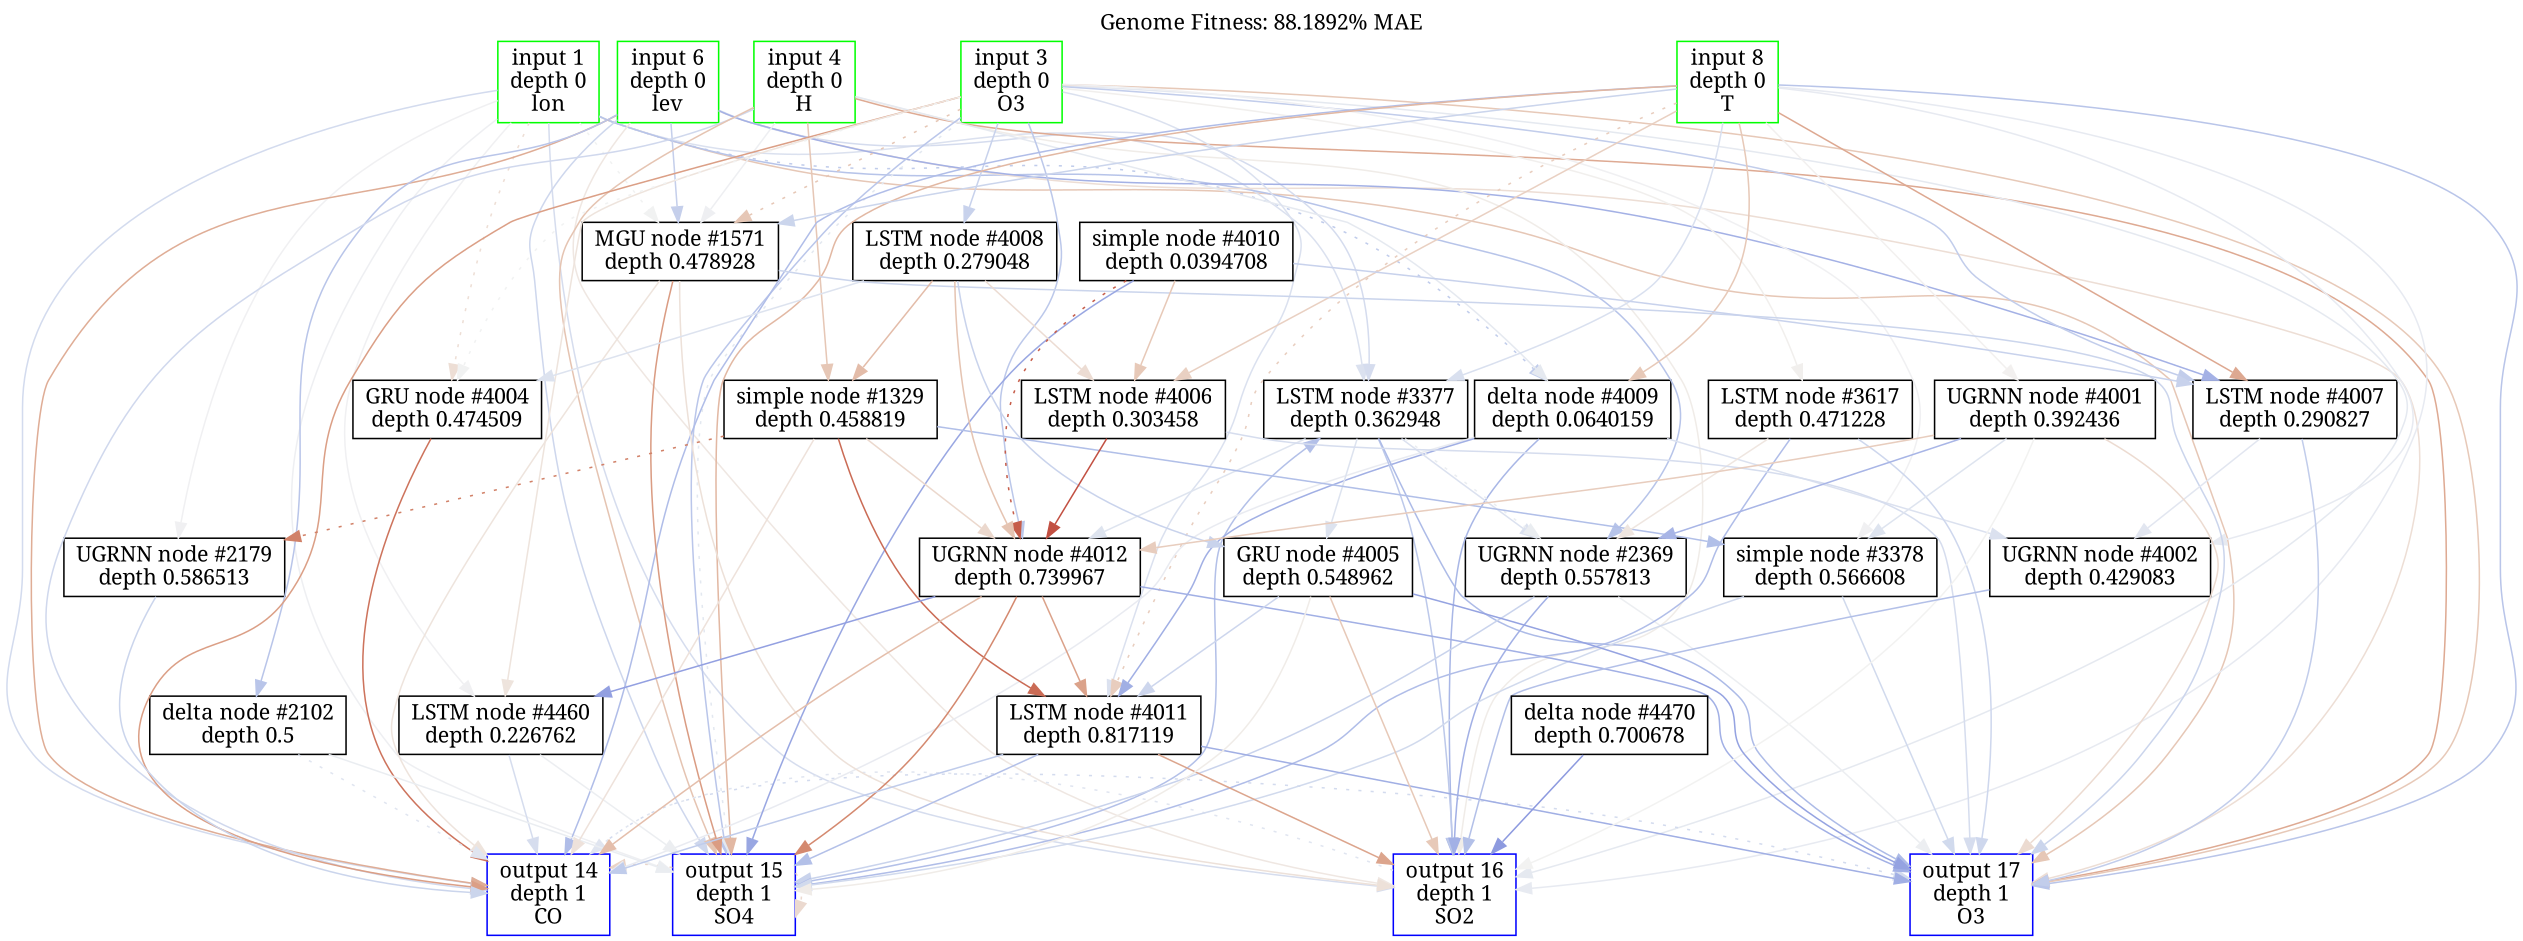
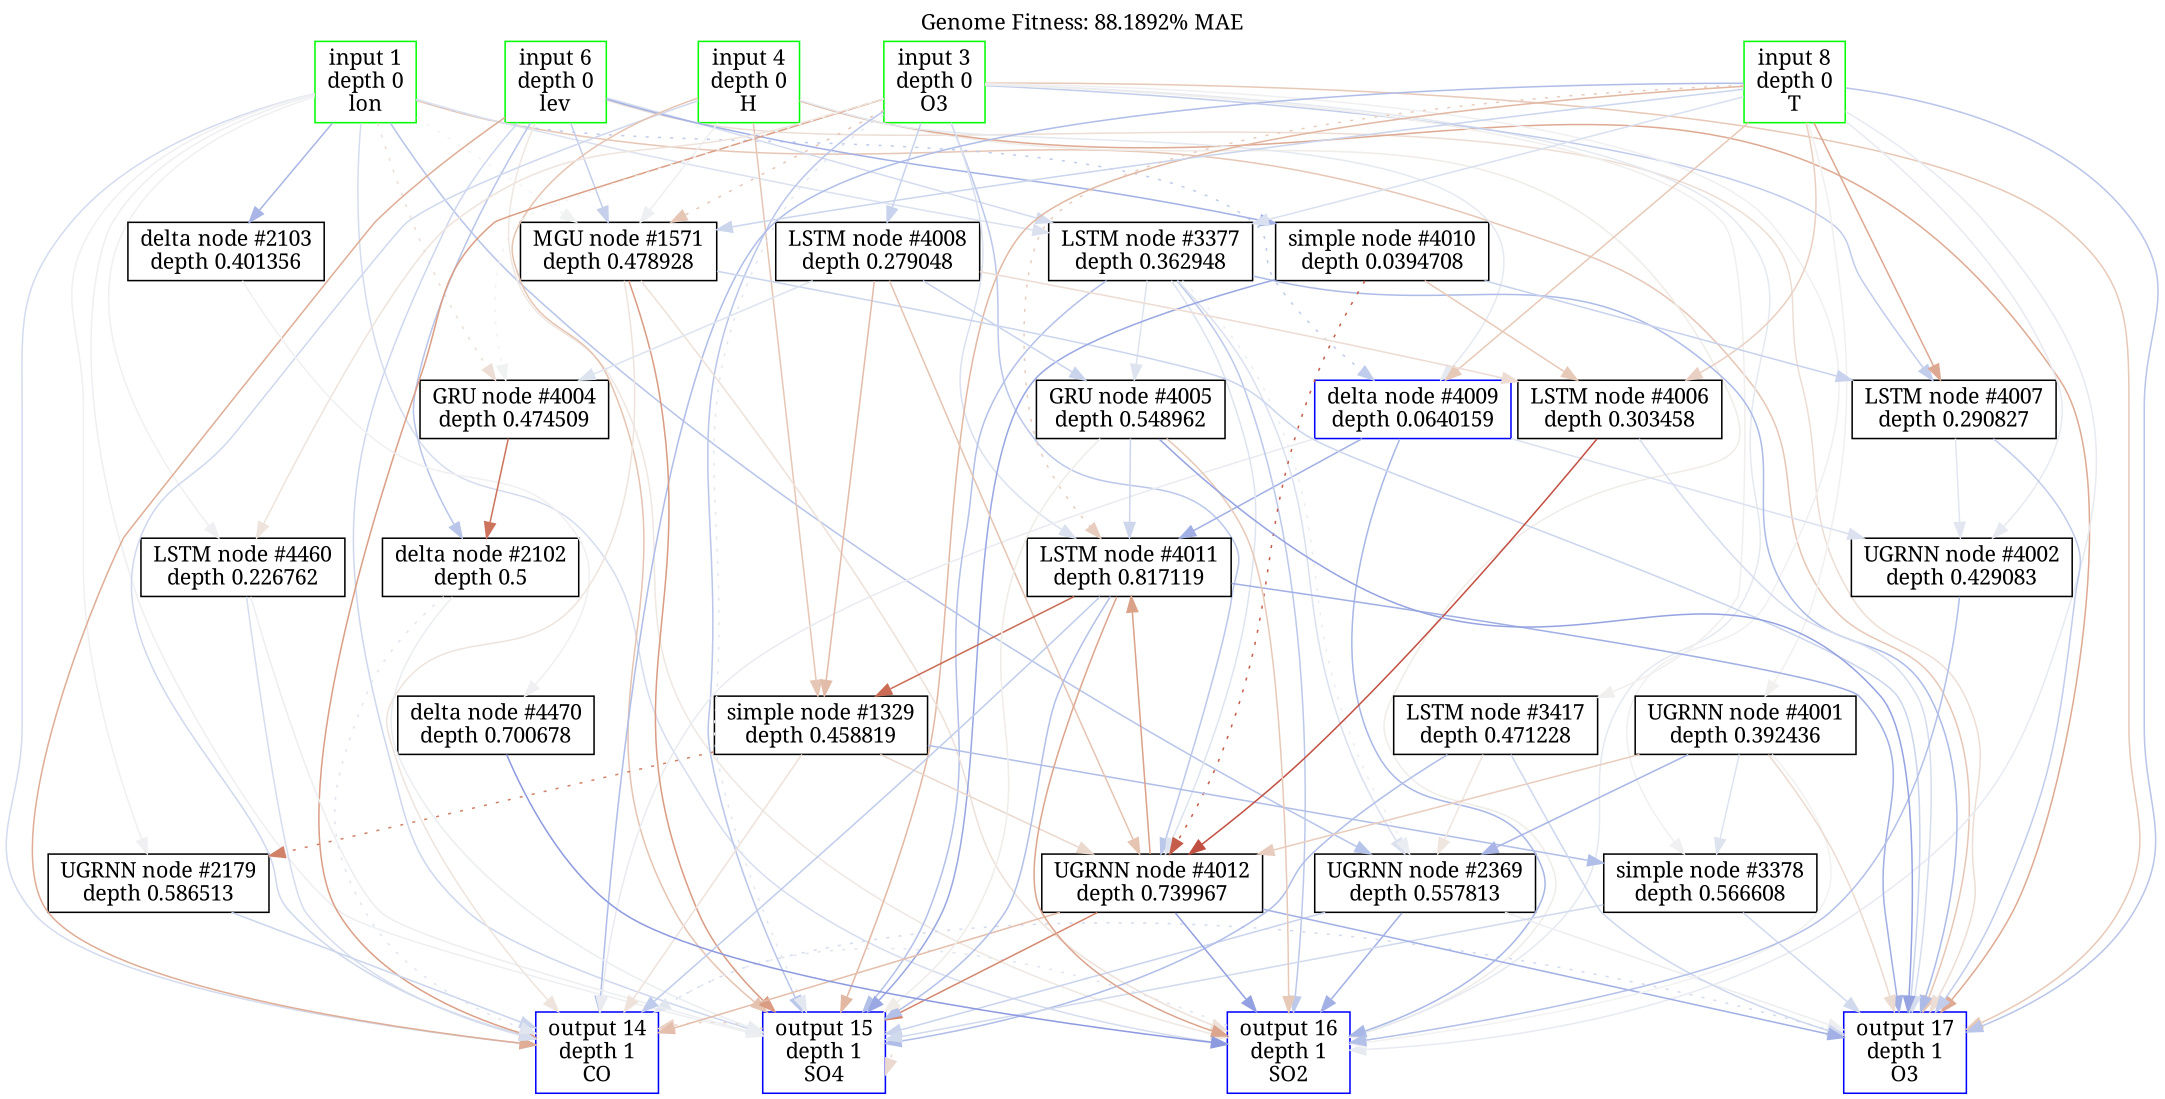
(1582, 208) -> (932, 167)
none -> (226, 251)
(1573, 409) -> (1413, 409)
(1810, 409) -> (1496, 725)
(907, 585) -> (1014, 627)
(773, 644) -> (1211, 956)
(363, 660) -> (501, 472)
(1198, 757) -> (957, 625)
